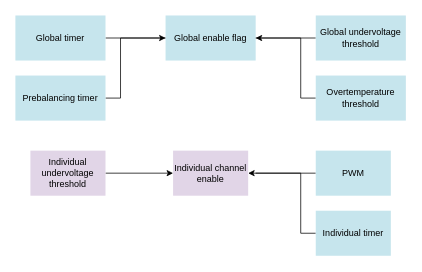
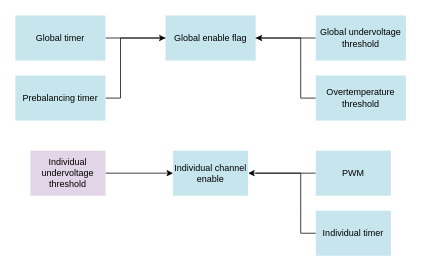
(210, 173) -> (210, 173)
